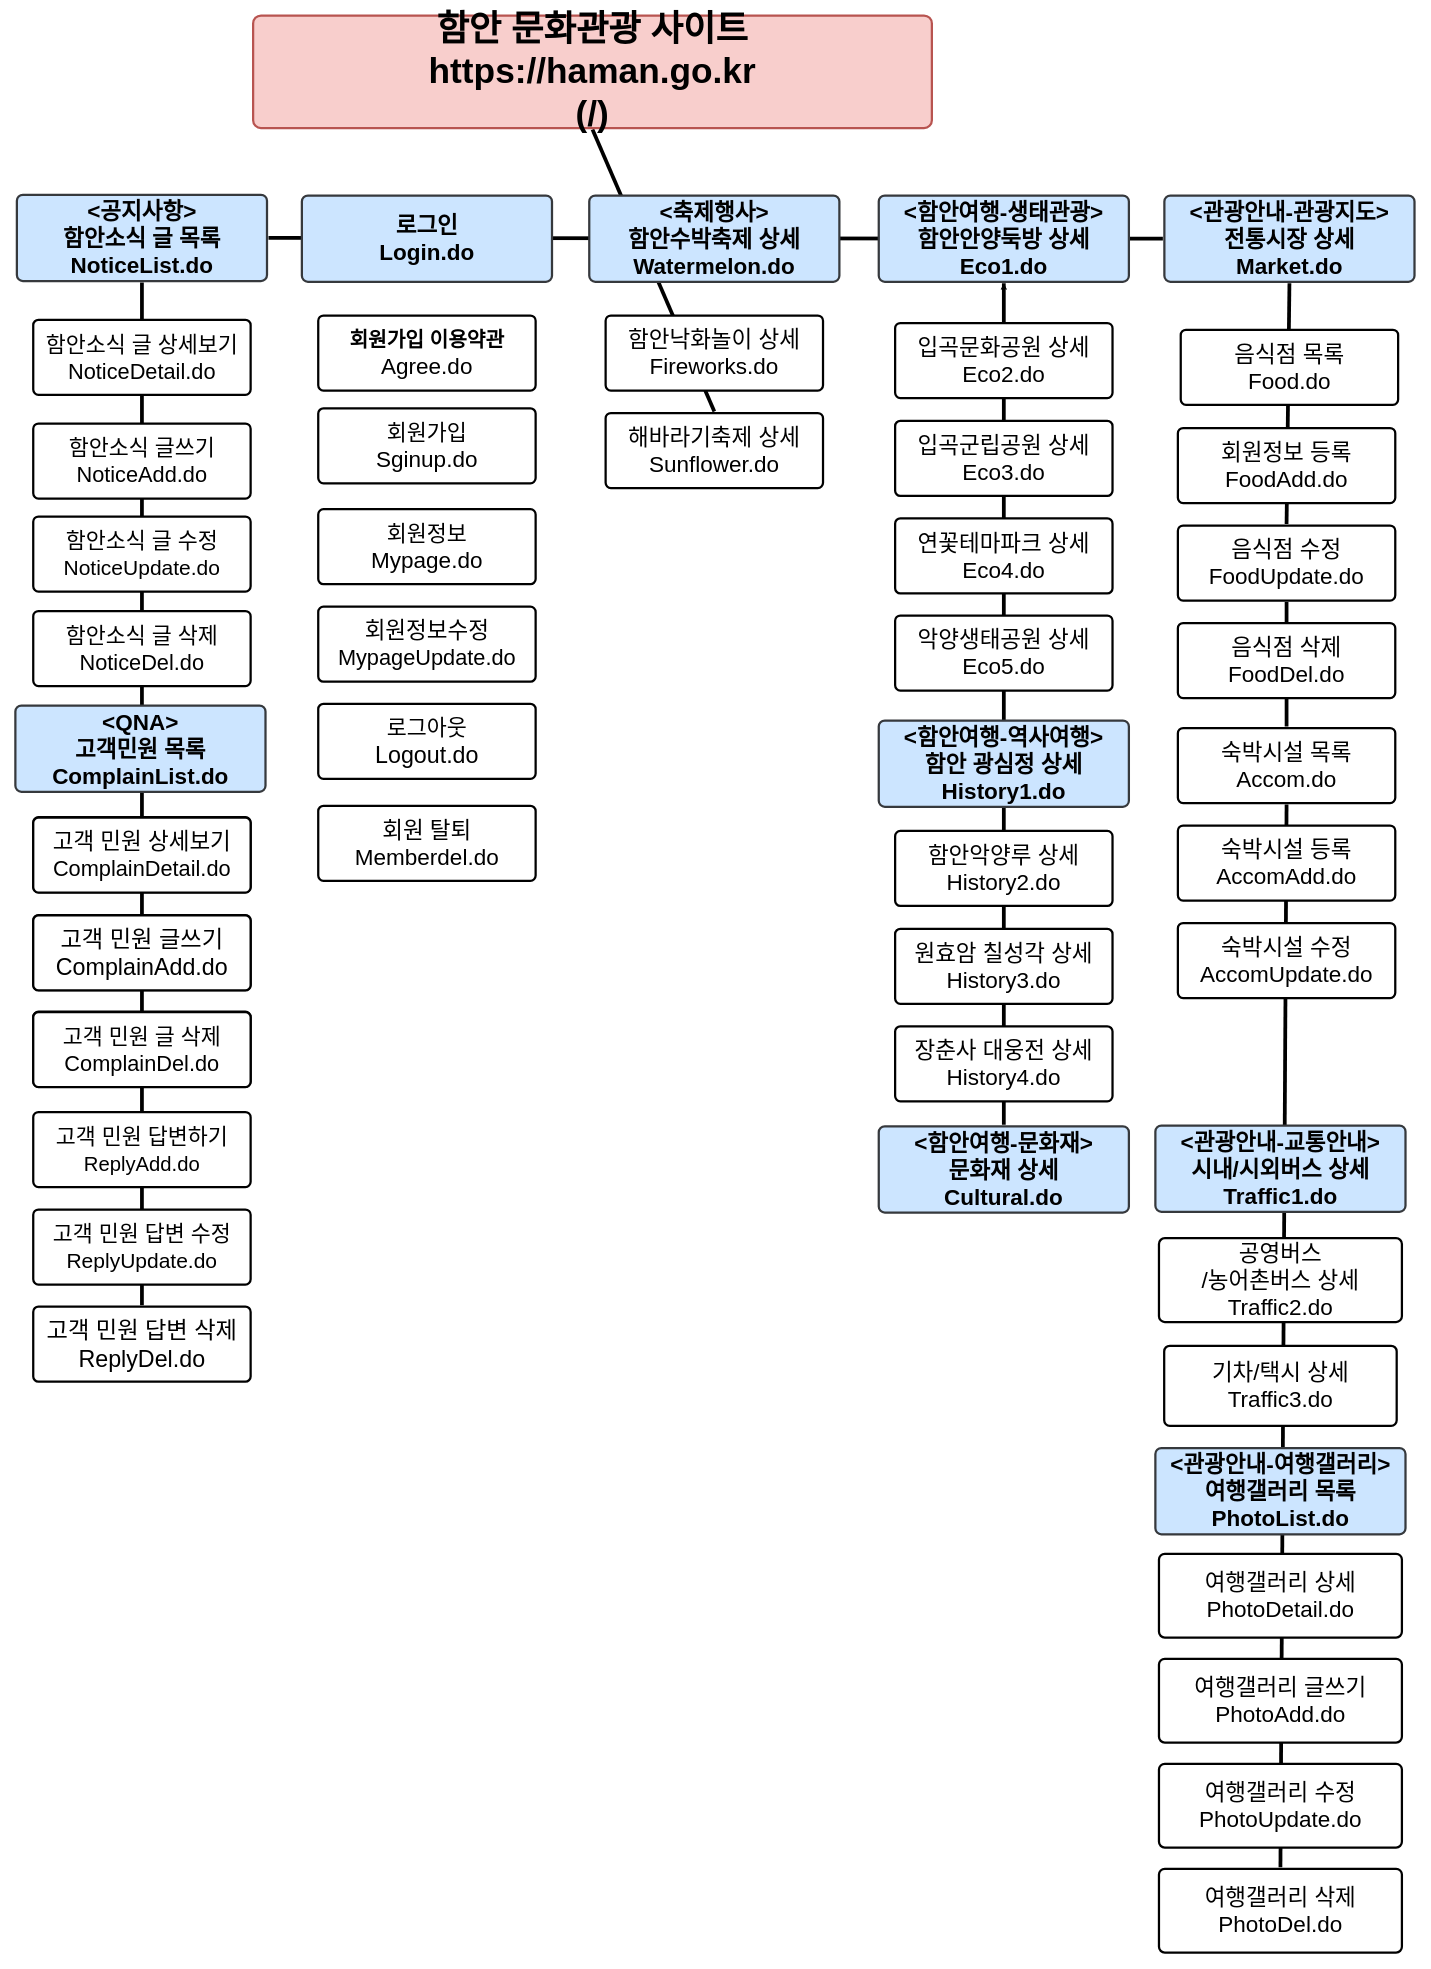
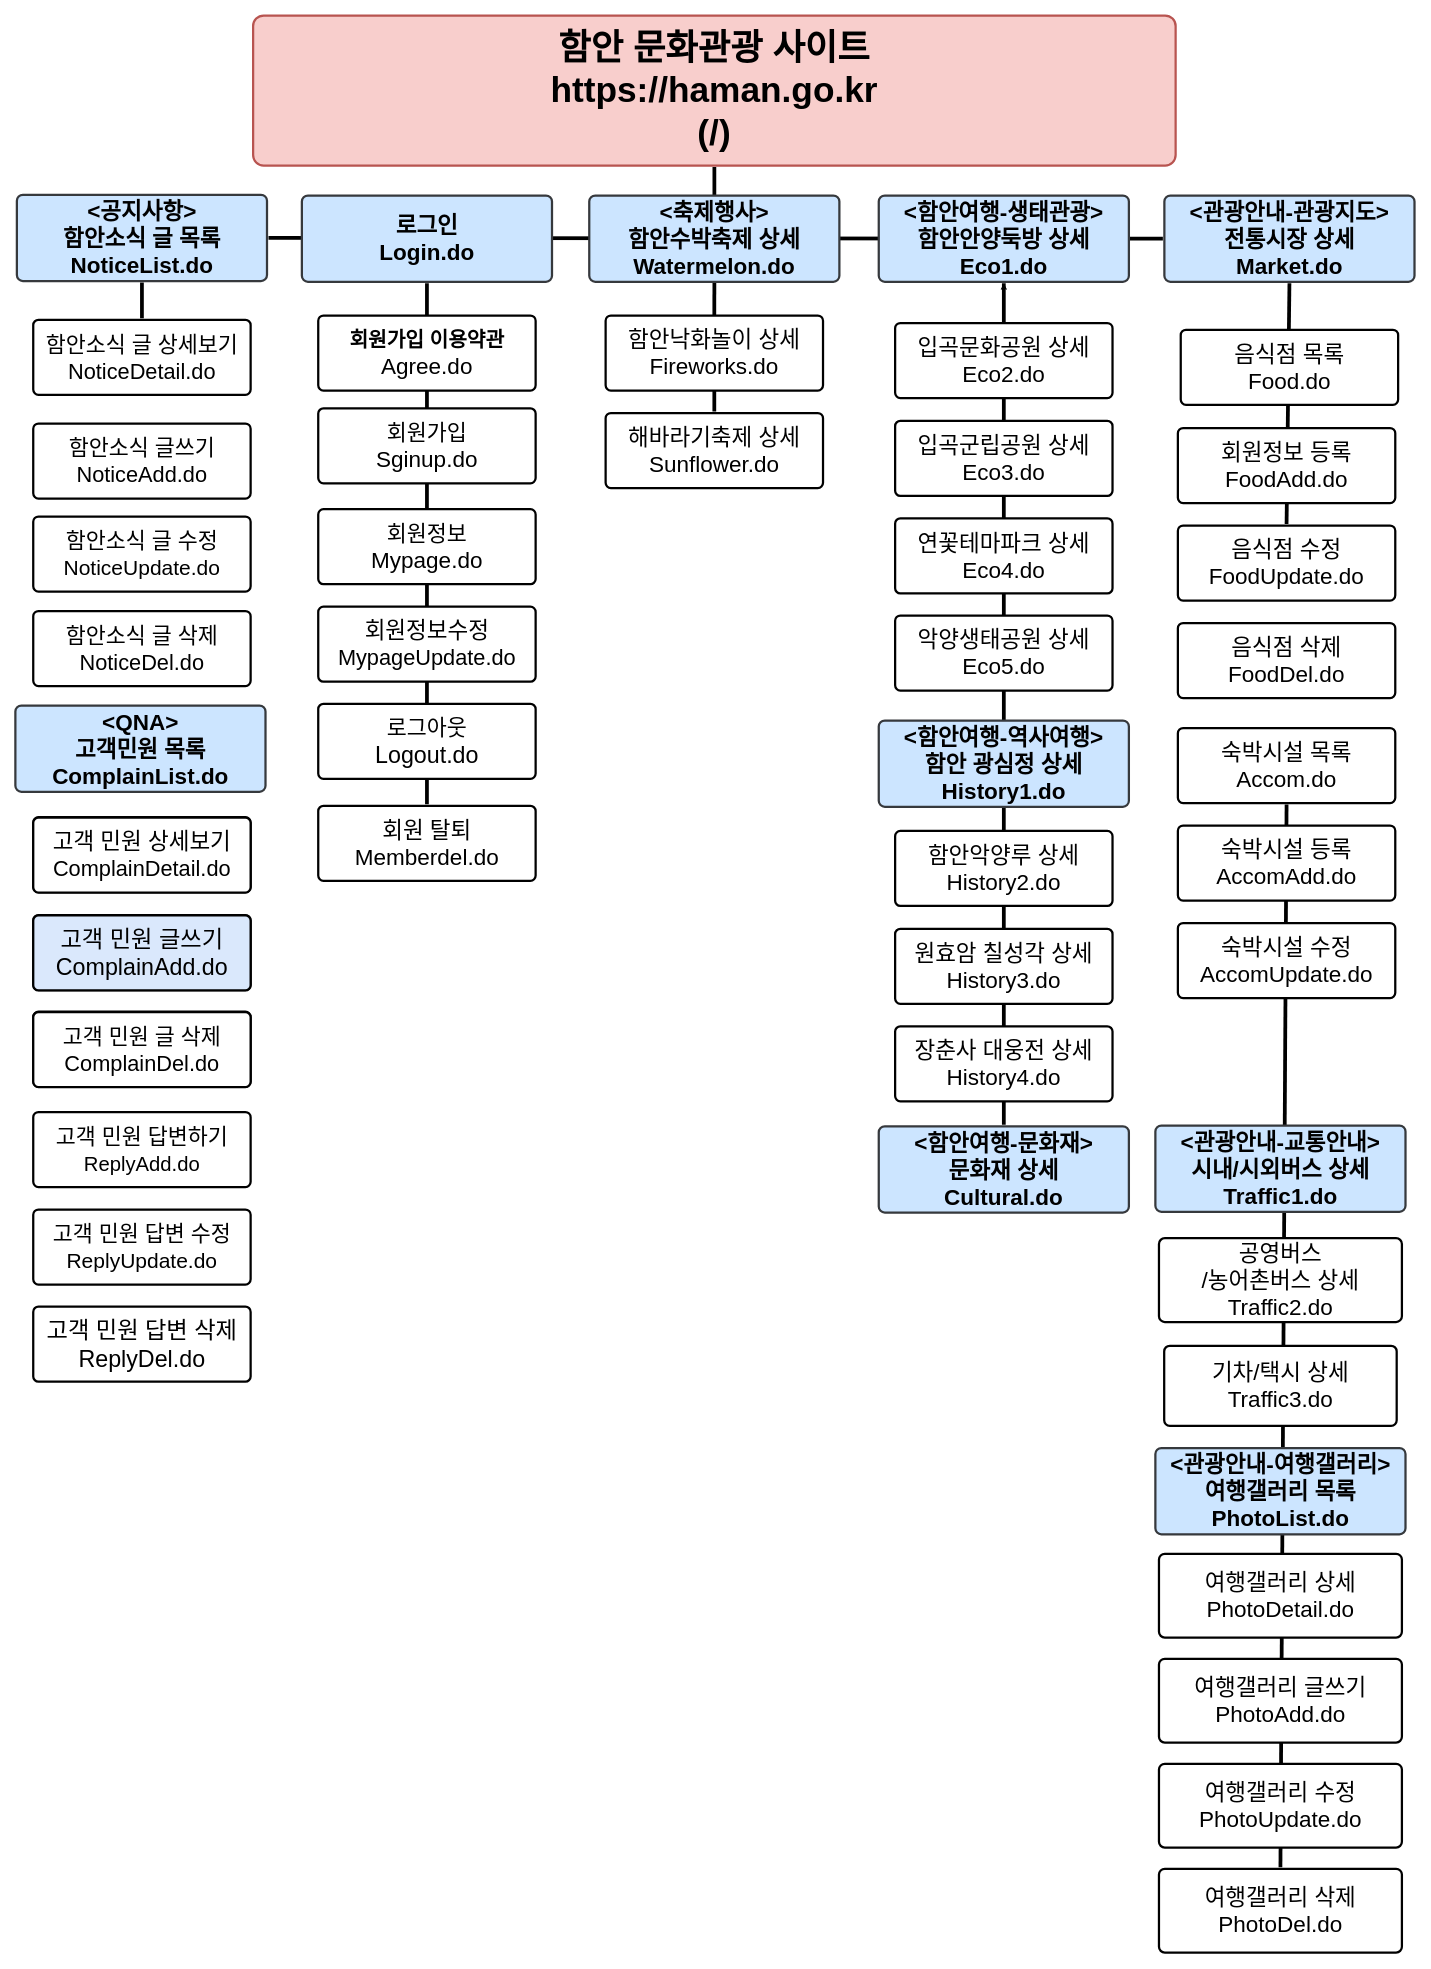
(593, 72) -> (714, 90)
none -> (427, 299)
(142, 408) -> (142, 317)
(1287, 711) -> none
(142, 953) -> (142, 953)
